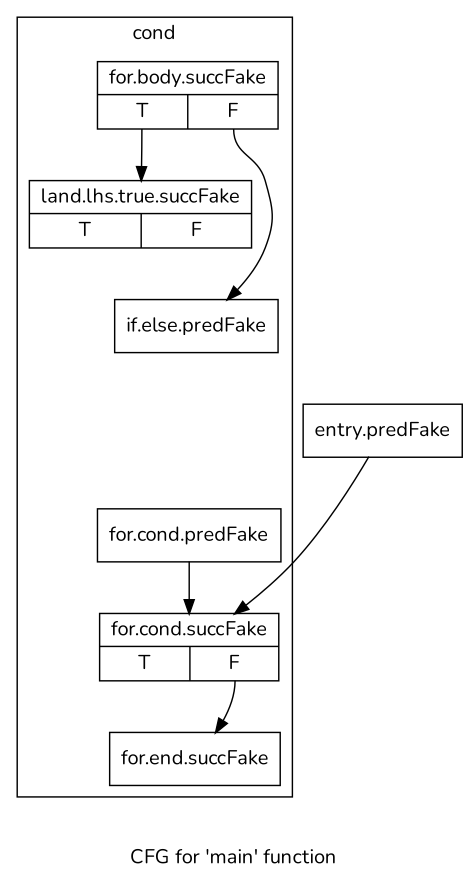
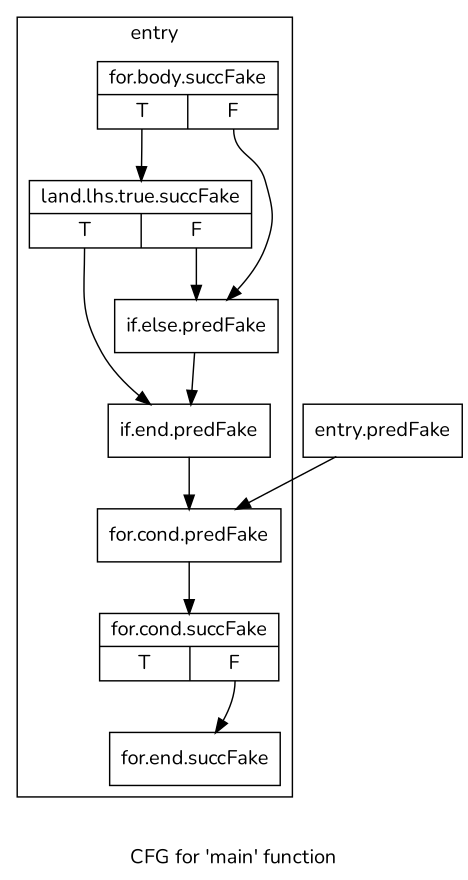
(155, 34) -> (155, 34)
none -> (196, 267)
none -> (189, 431)
(315, 537) -> (301, 475)
